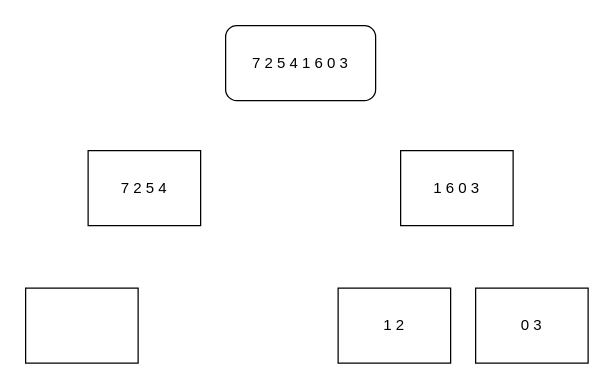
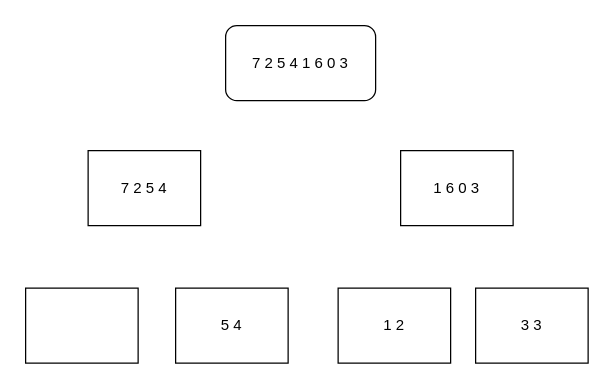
none -> (232, 326)
(532, 326) -> (532, 326)
